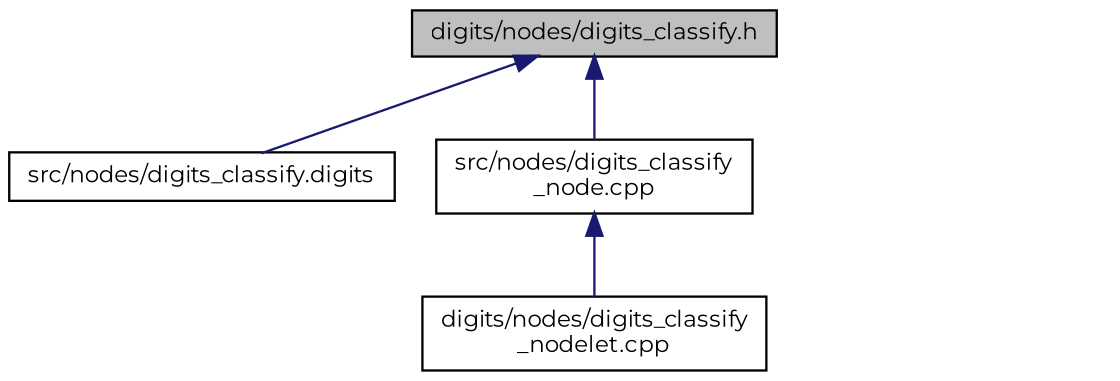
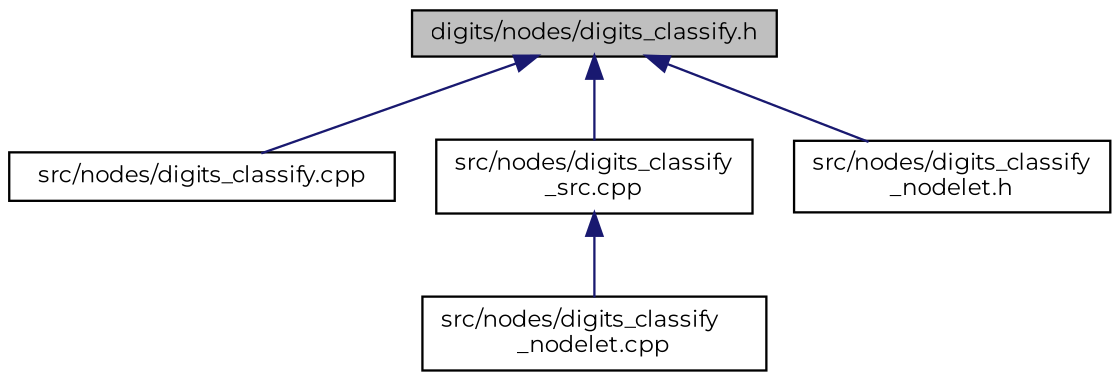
(202, 177) -> (202, 177)
(594, 177) -> (594, 177)
none -> (952, 177)
(594, 334) -> (594, 334)
